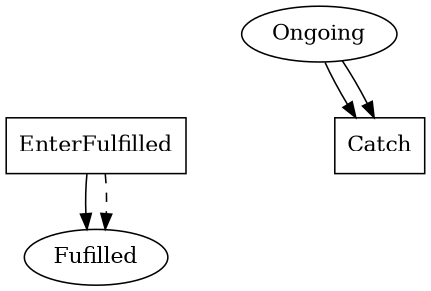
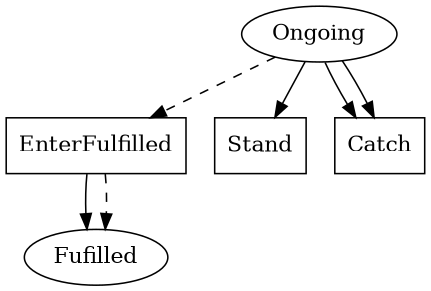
none -> (220, 84)
none -> (260, 146)
